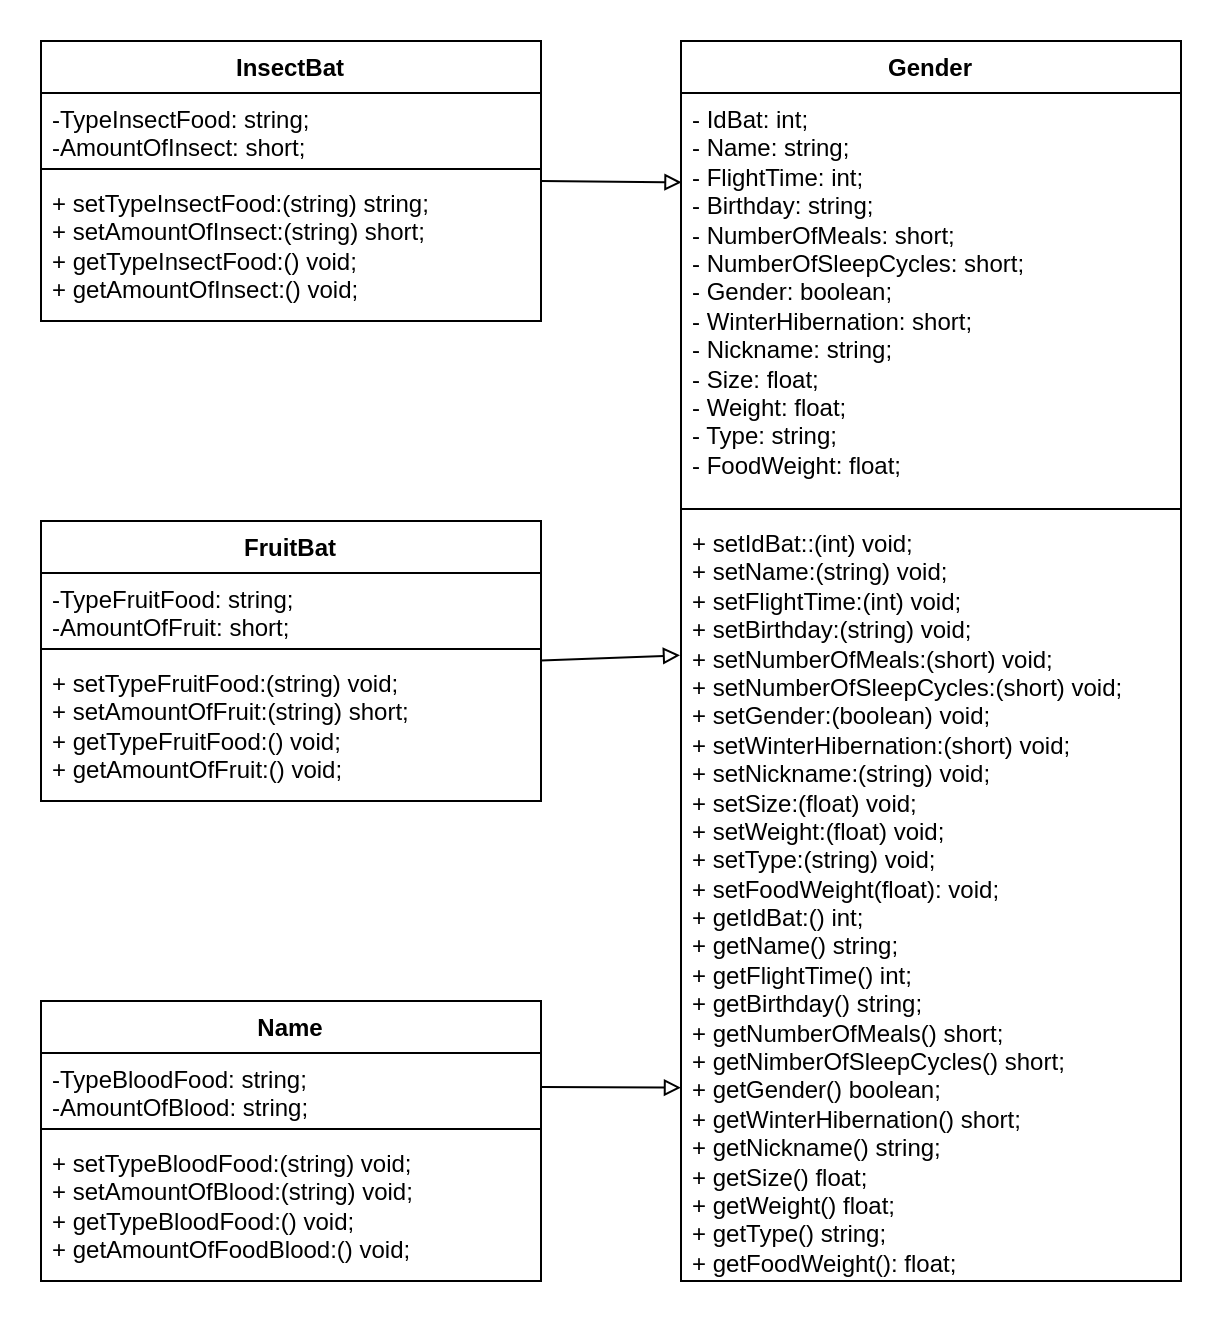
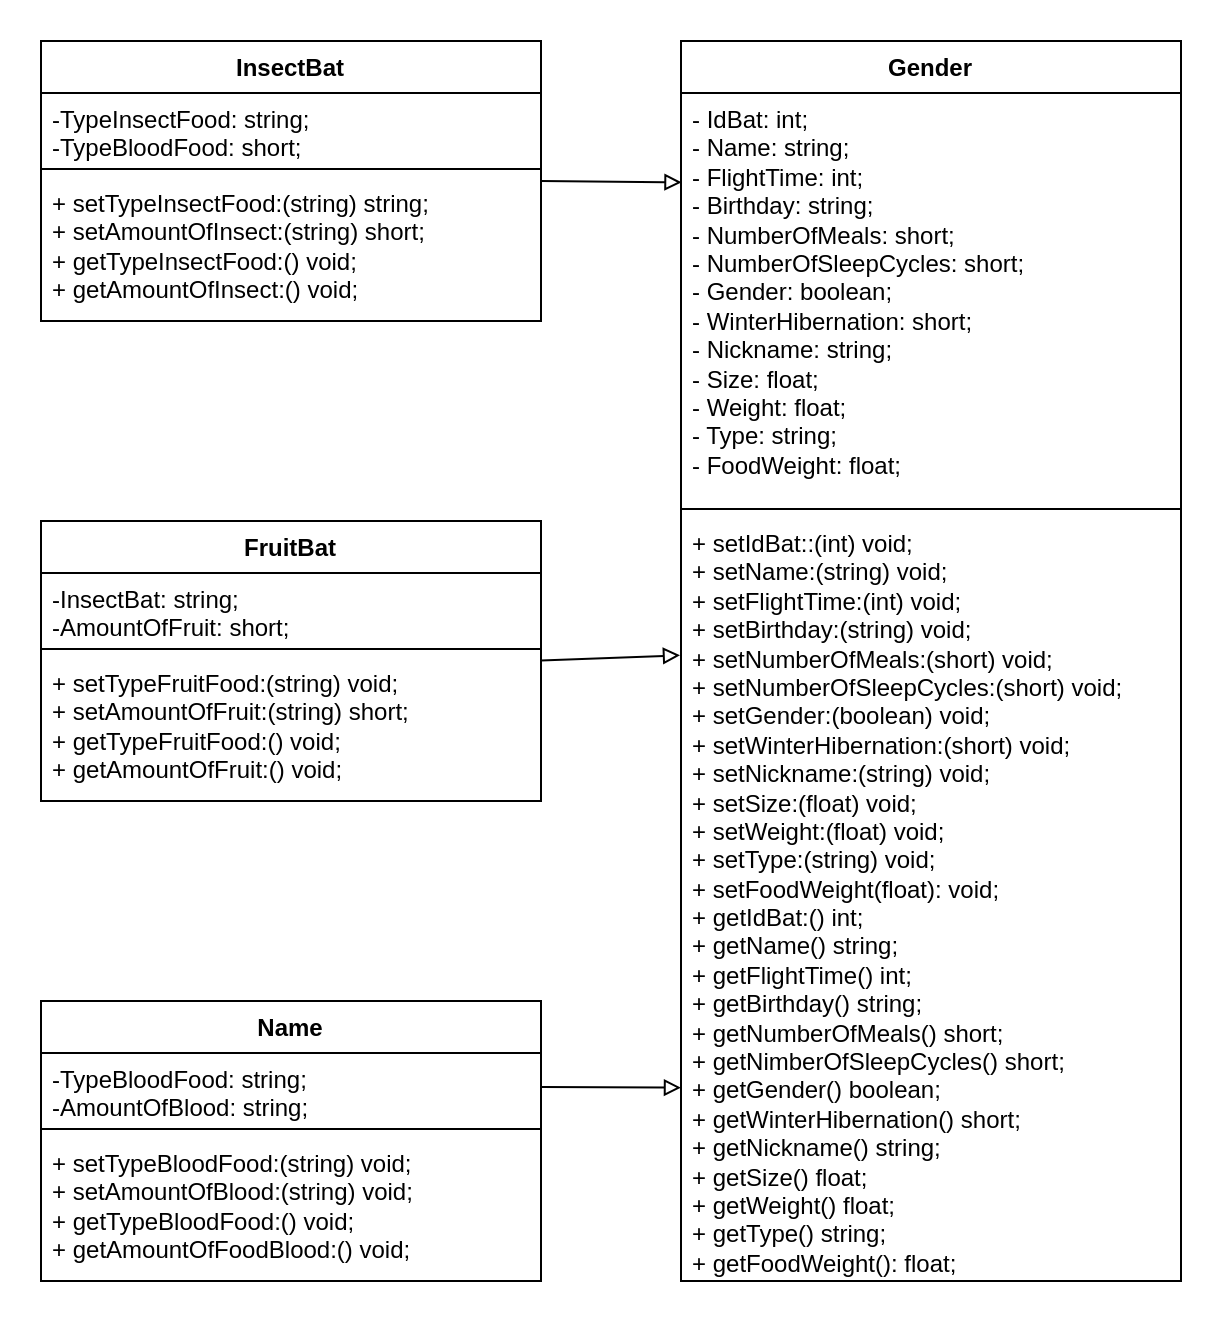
(202, 136) -> (202, 136)
(192, 616) -> (188, 616)
